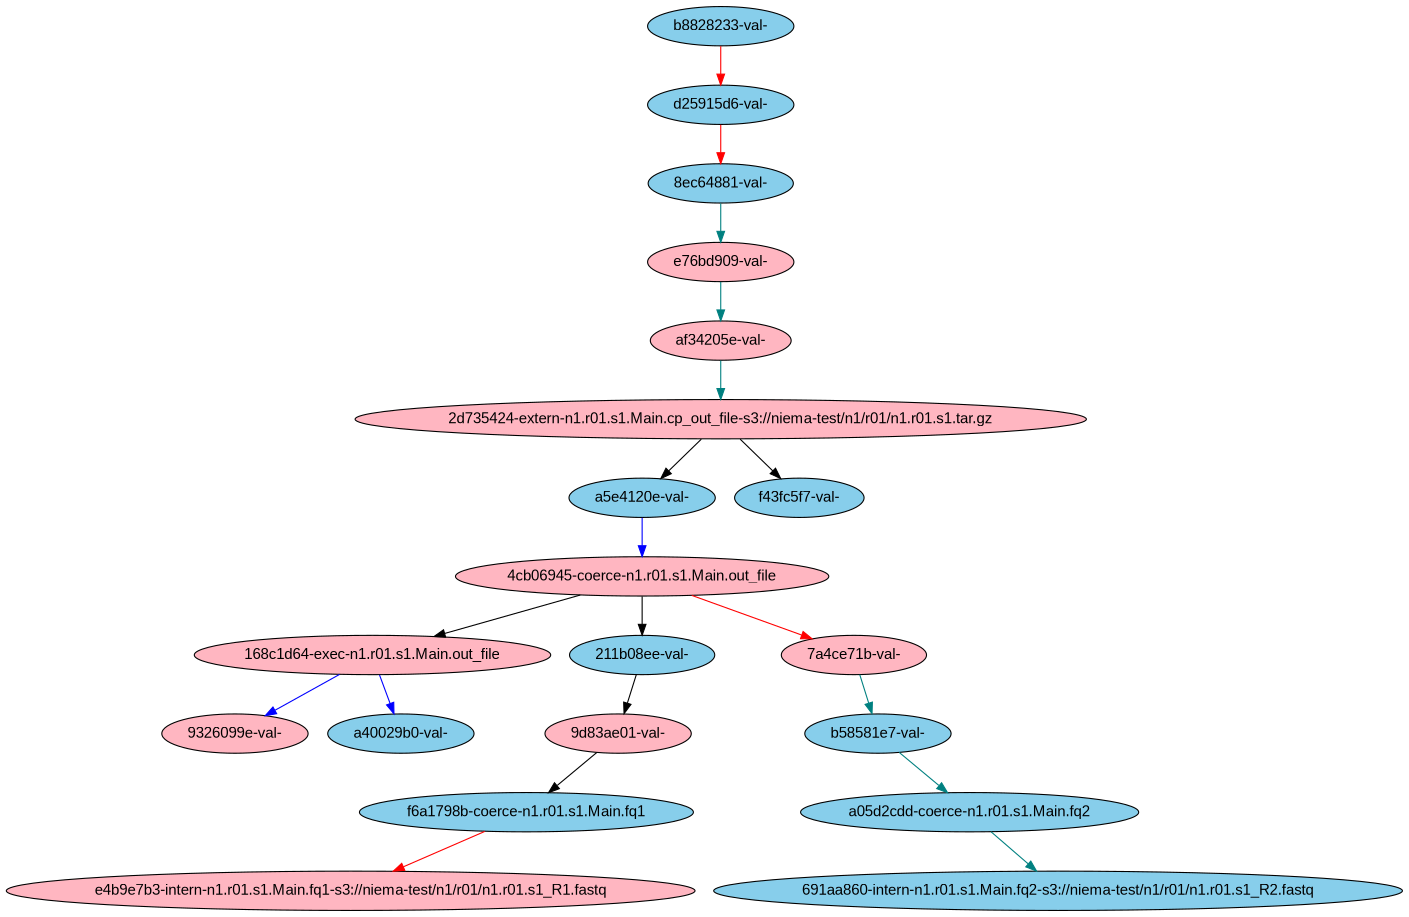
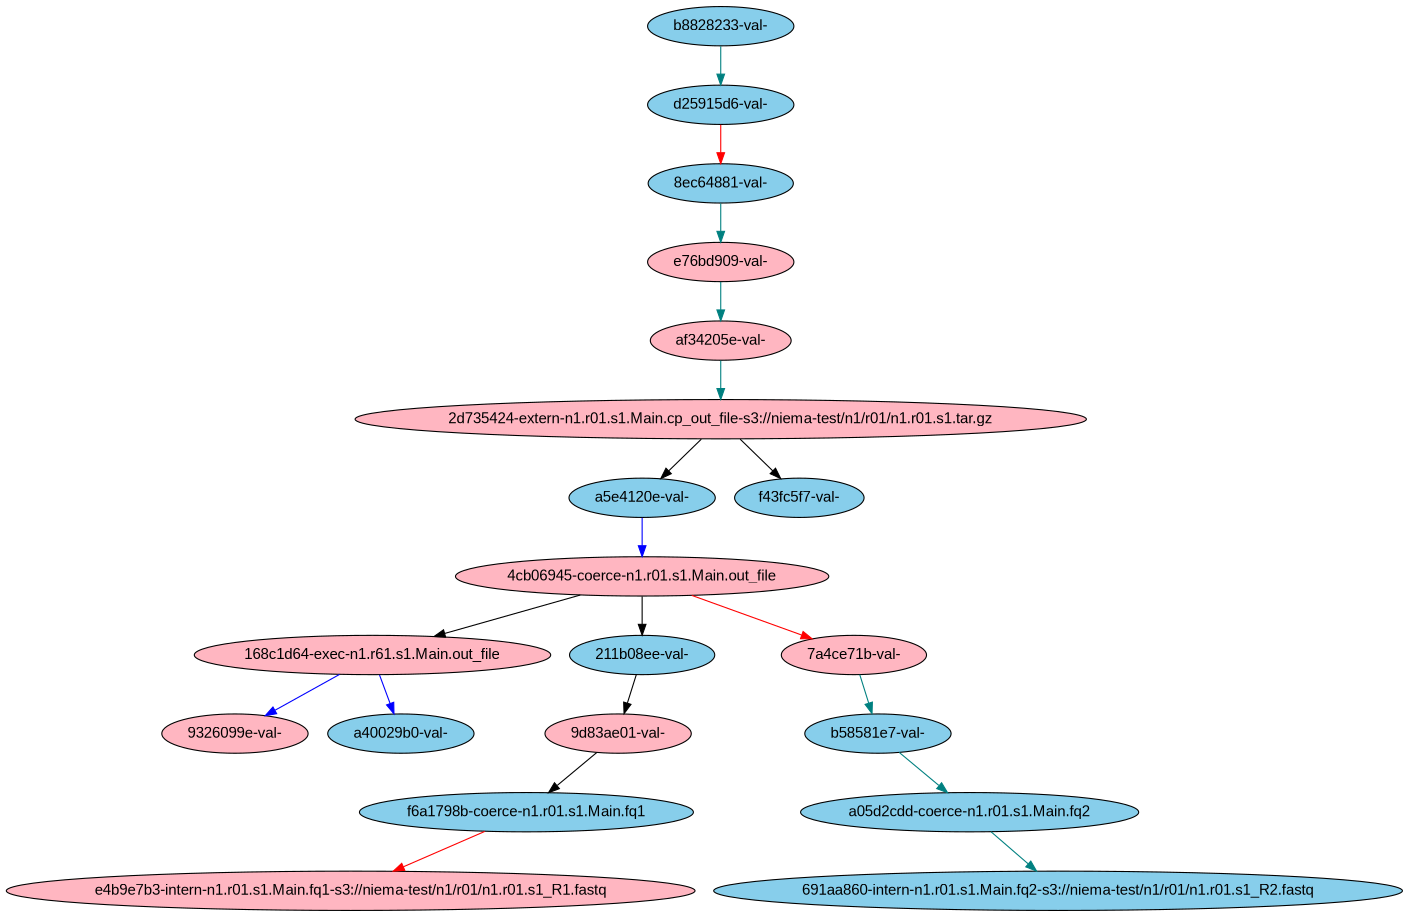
(721, 60) -> (721, 60)
(372, 655) -> (372, 655)
